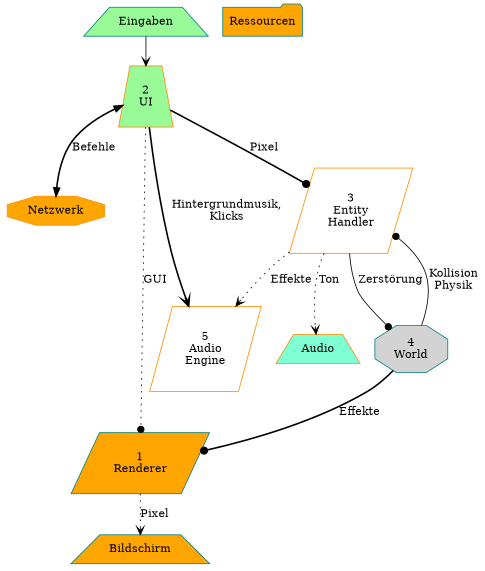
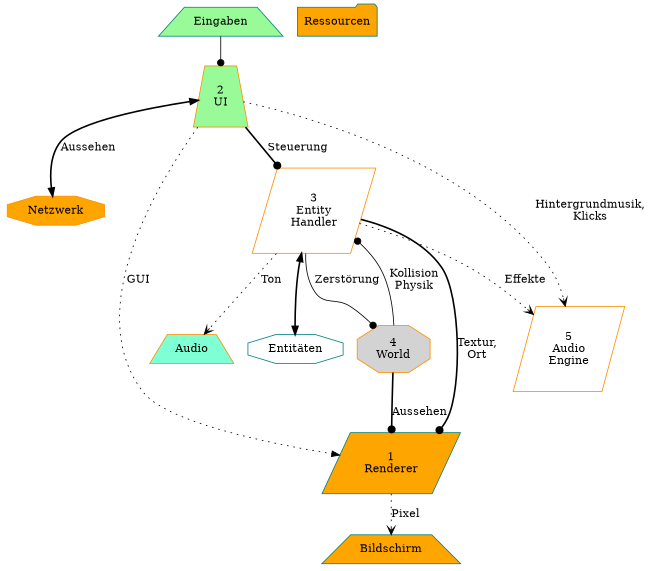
(146, 47) -> (221, 48)
(94, 148) -> (88, 148)
(264, 148) -> (298, 148)
(163, 214) -> (426, 167)
(143, 277) -> (125, 353)
none -> (453, 300)
none -> (296, 349)
(411, 349) -> (394, 349)
(360, 412) -> (420, 412)
